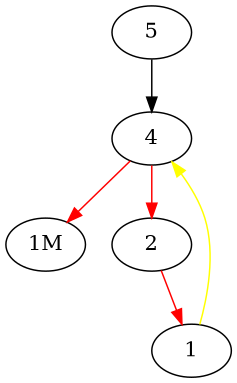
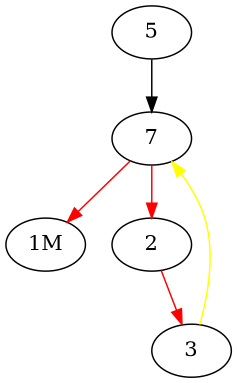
(152, 139) -> (152, 139)
(192, 351) -> (192, 351)
